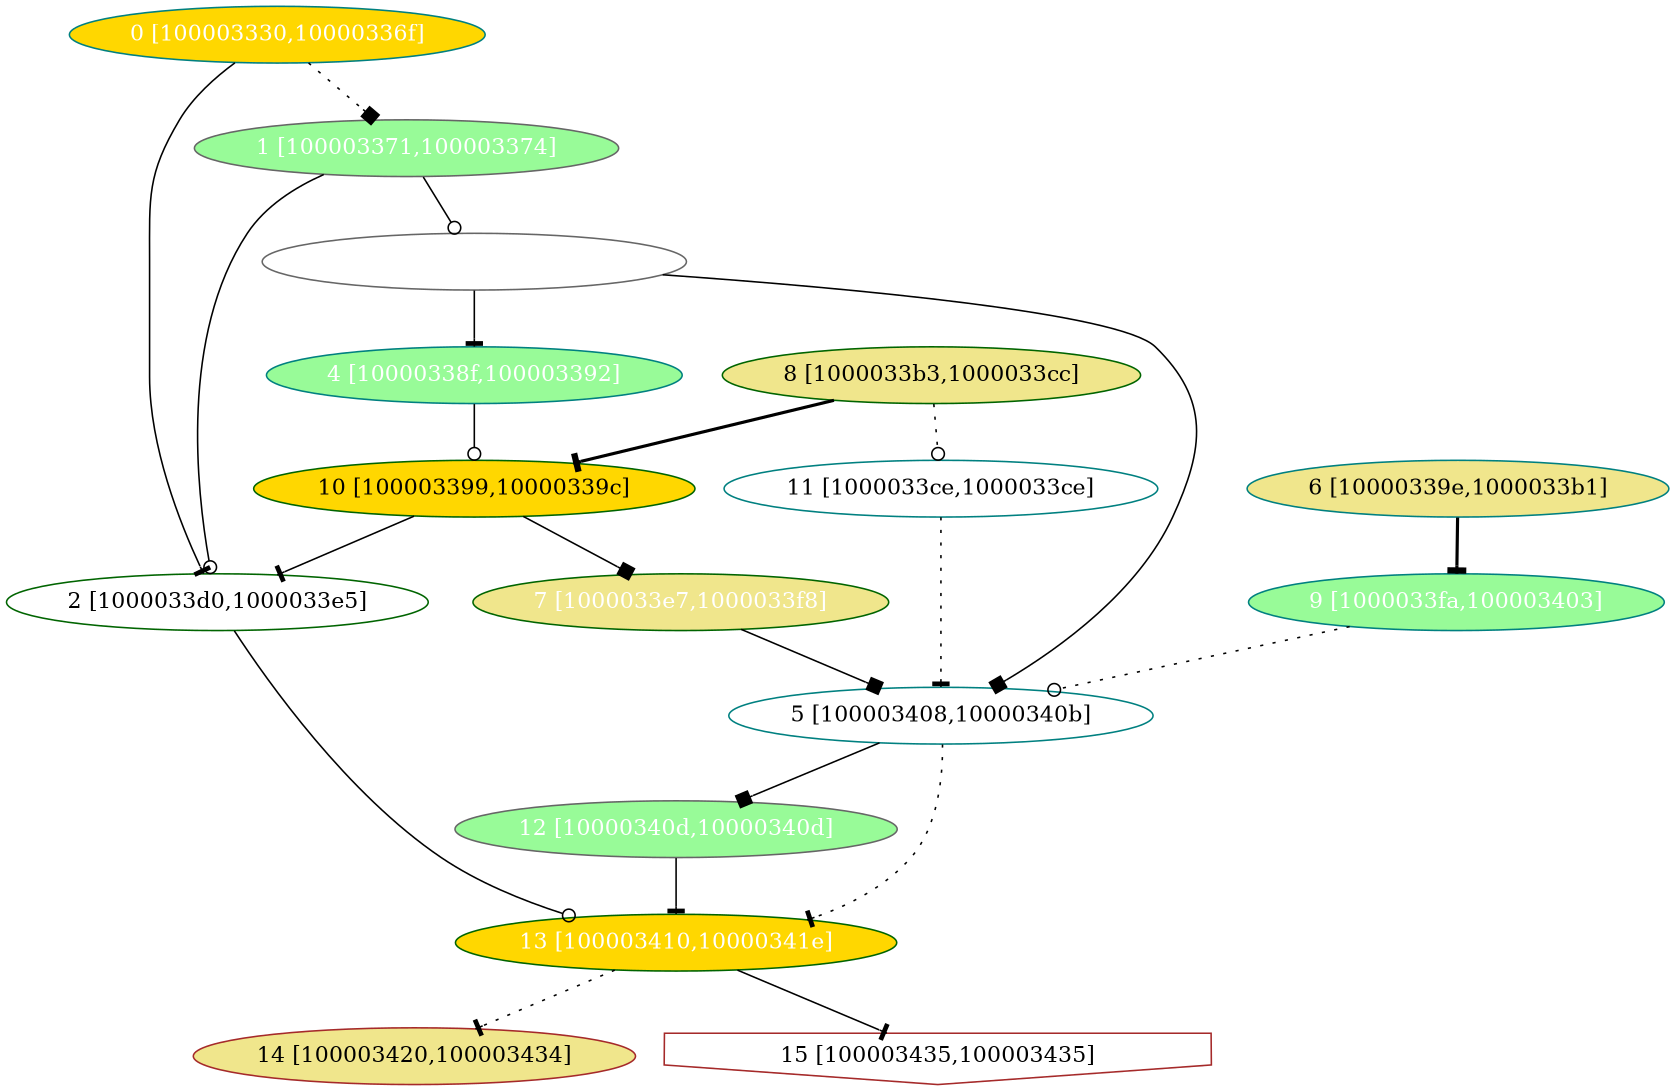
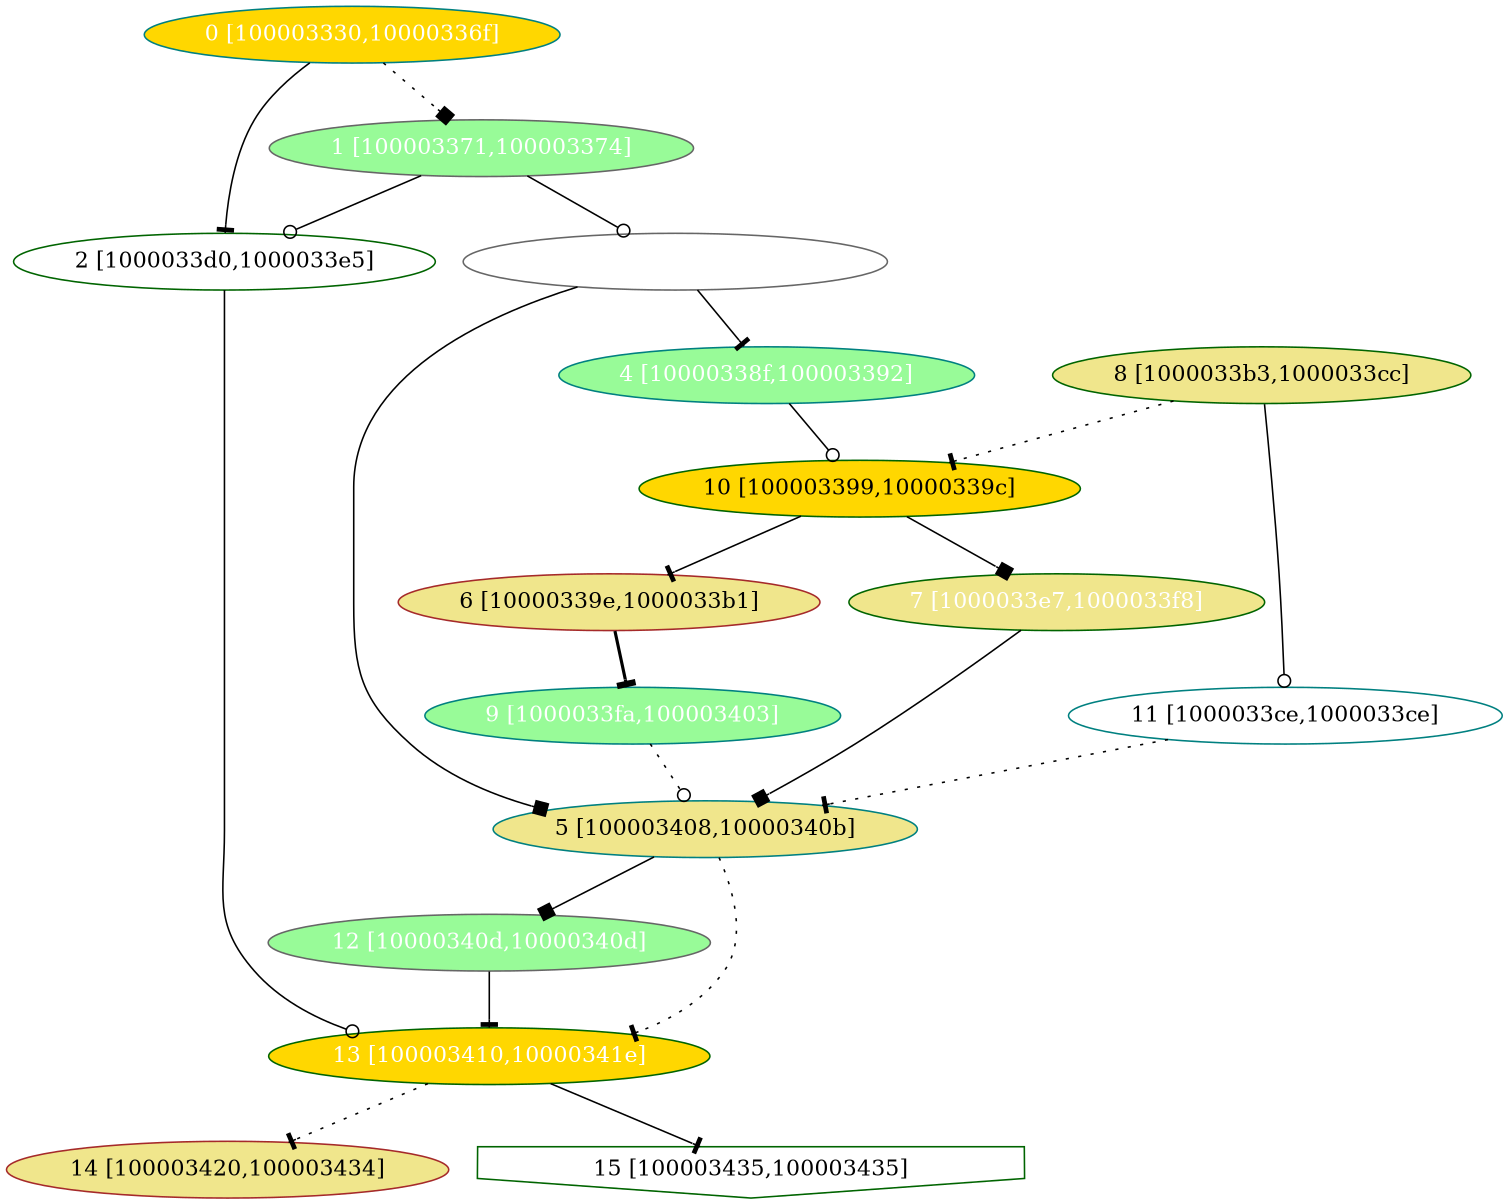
(936, 426) -> (1277, 539)
(707, 431) -> (1065, 431)
(1458, 489) -> (609, 602)
(349, 544) -> (738, 544)
(941, 716) -> (705, 829)
(938, 1056) -> (751, 1170)
